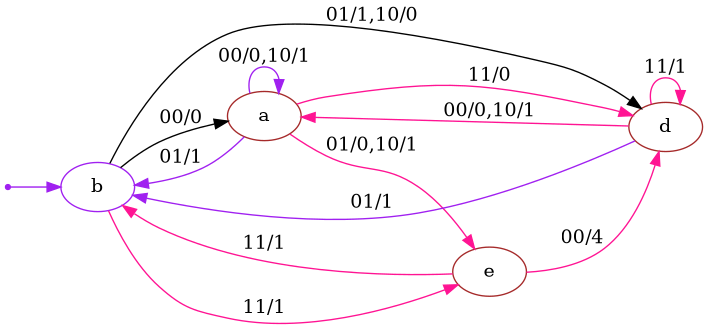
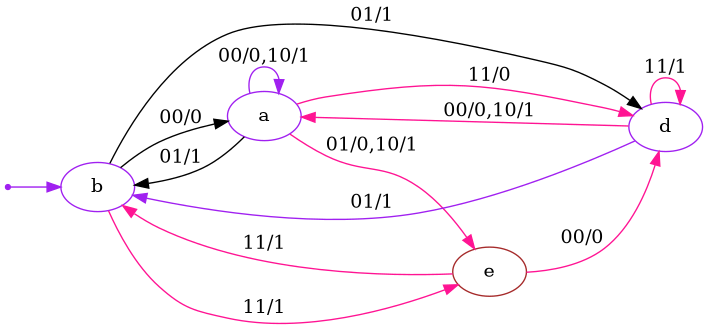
(372, 16) -> (372, 16)
(264, 116) -> (264, 116)
(666, 127) -> (666, 127)
(201, 169) -> (201, 169)
(582, 238) -> (582, 238)
